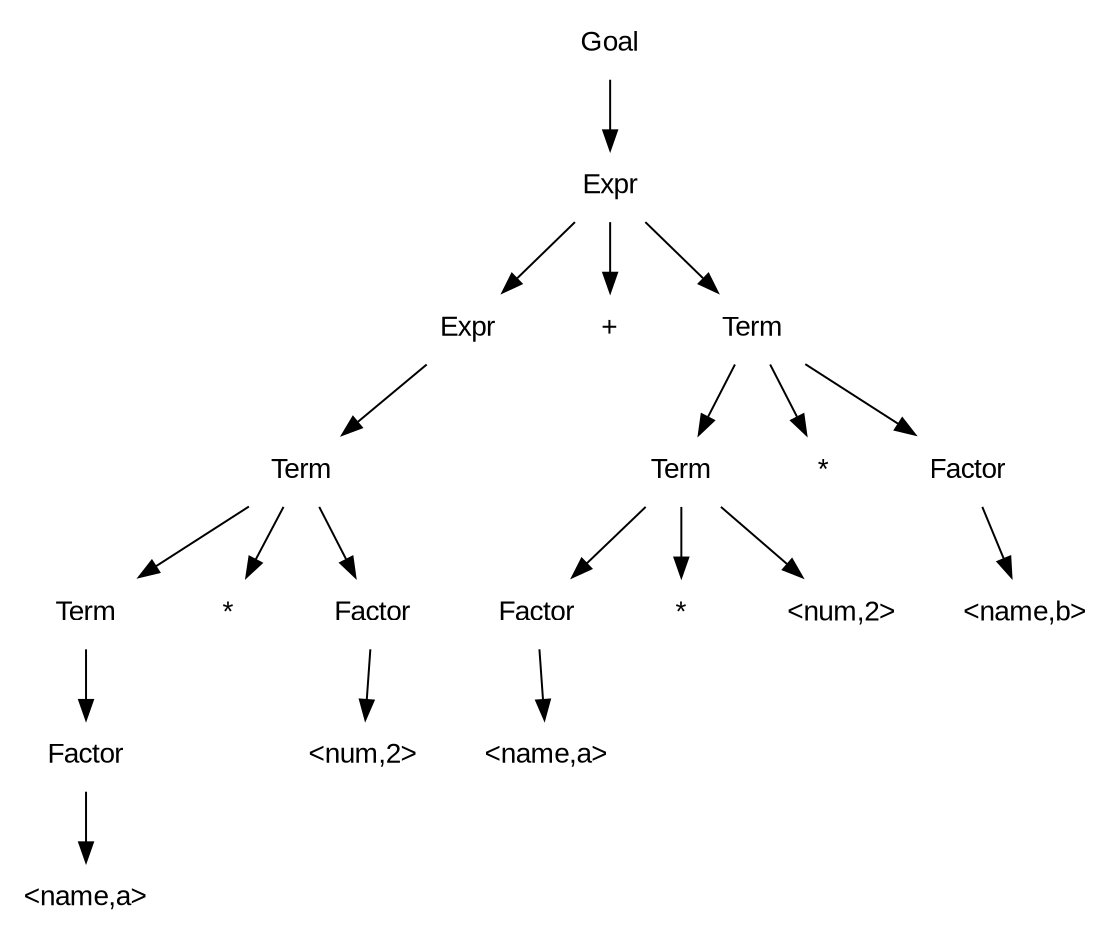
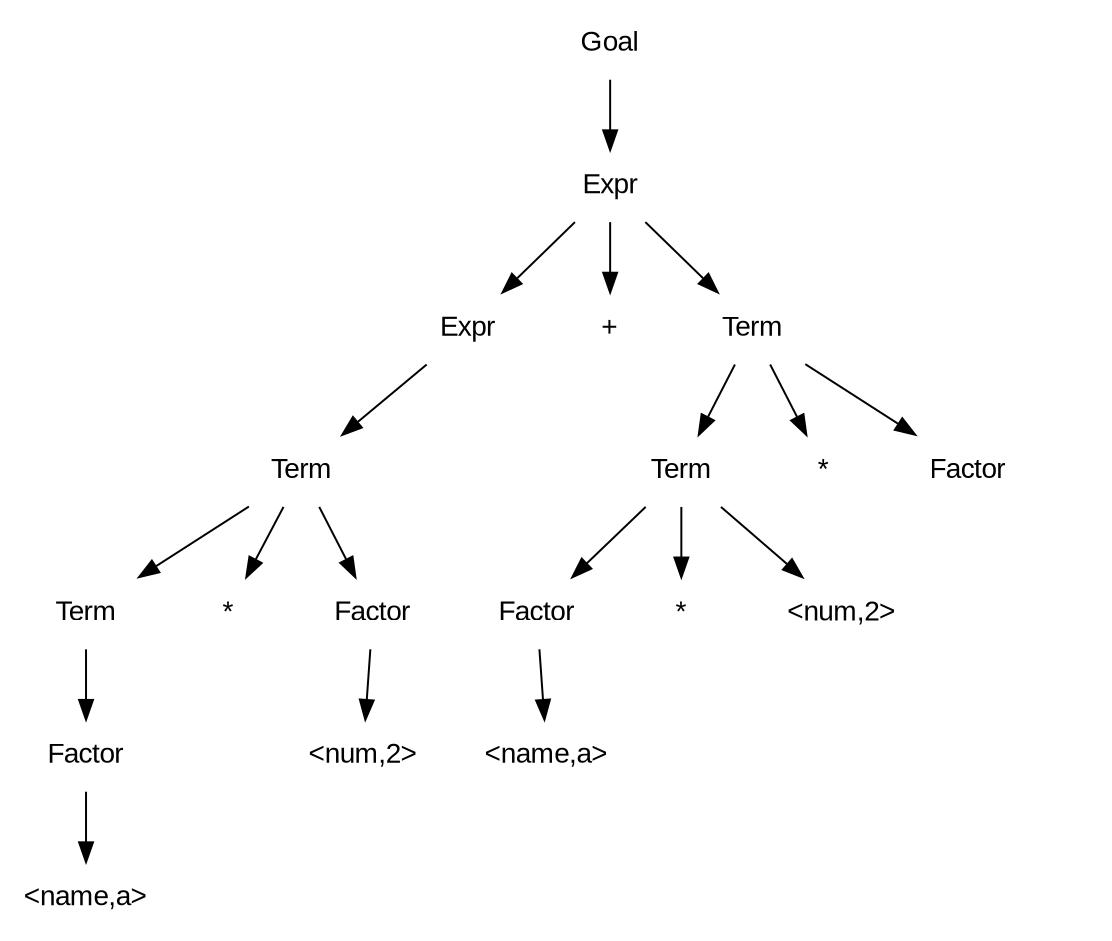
(1025, 613) -> none
